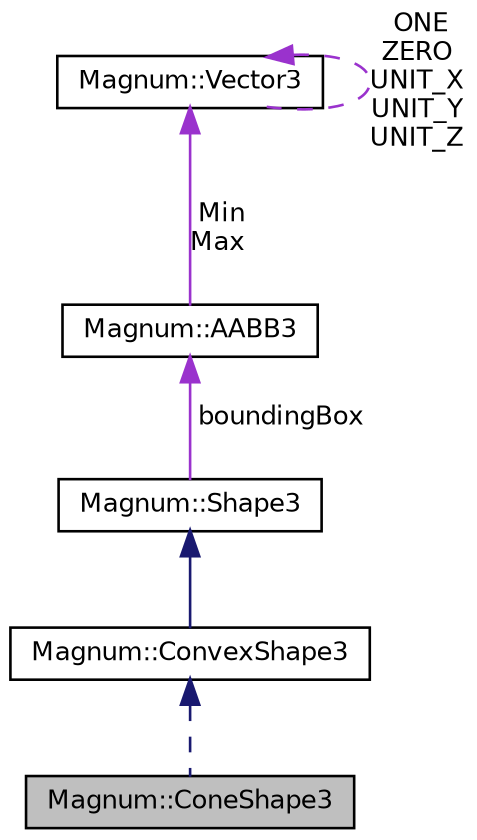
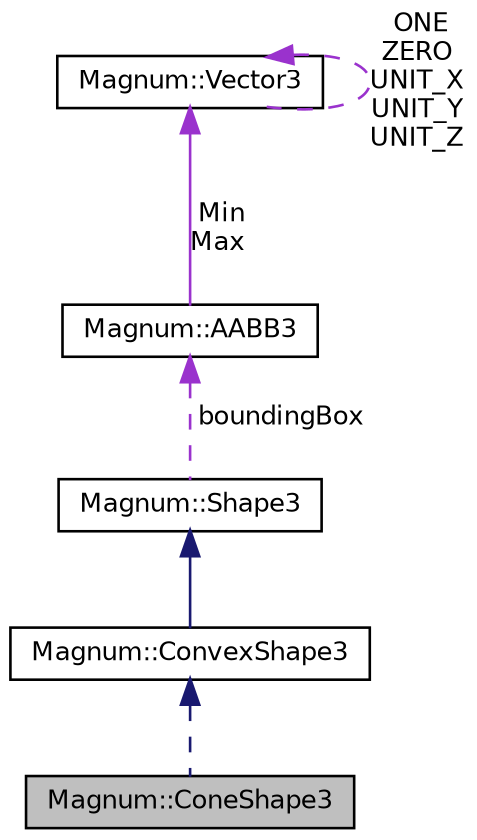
(190, 431) -> (190, 431)
